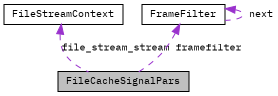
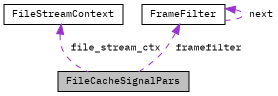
(113, 48) -> (113, 48)
